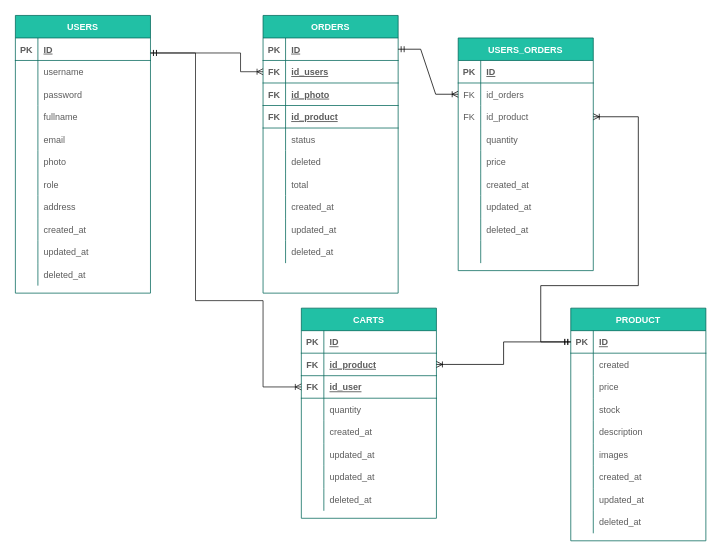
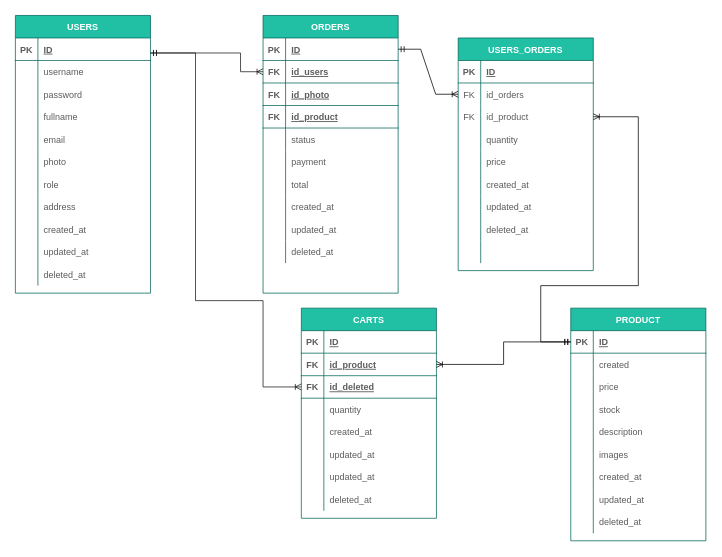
(307, 162) -> (309, 162)
(346, 387) -> (352, 387)
